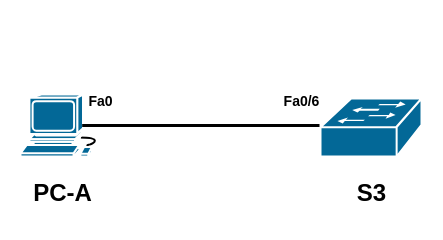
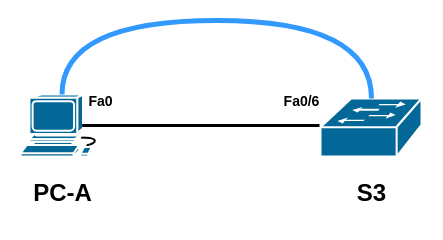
none -> (218, 21)
